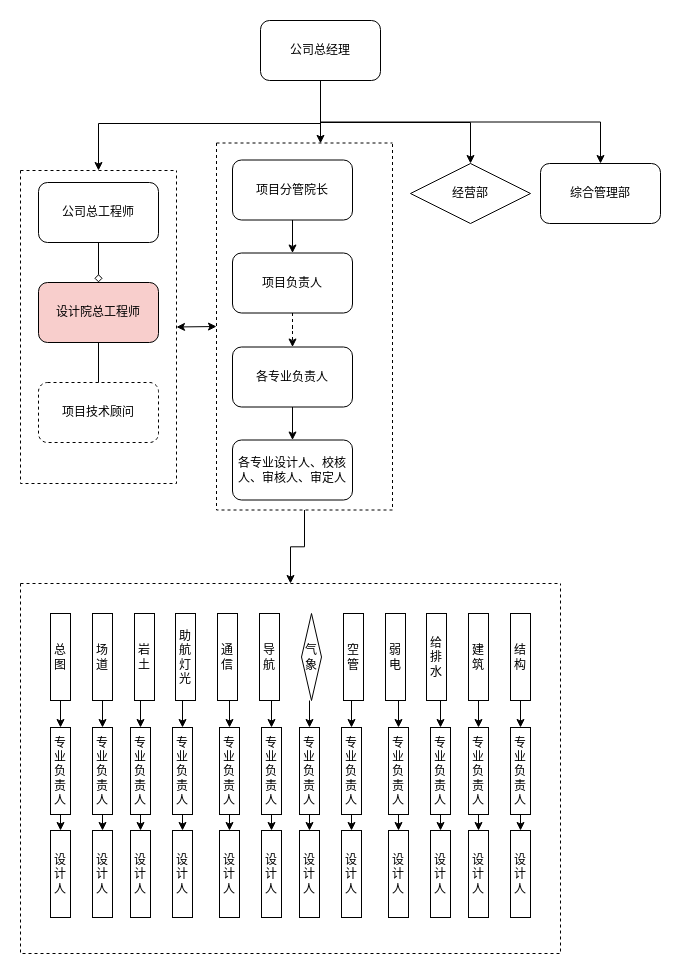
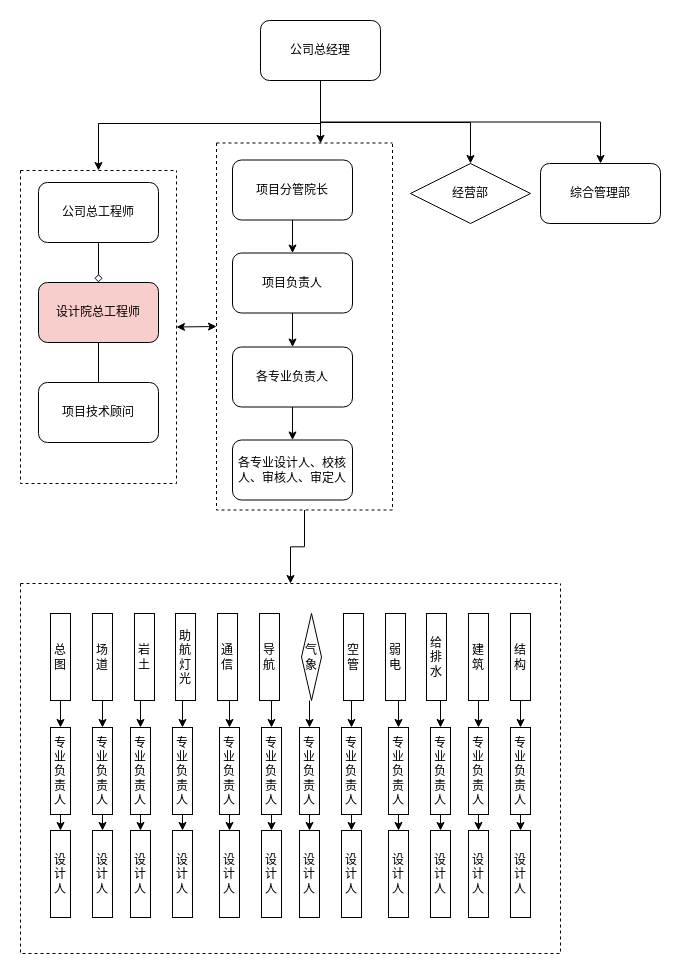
(293, 331) -> (293, 331)
(99, 413) -> (99, 413)
